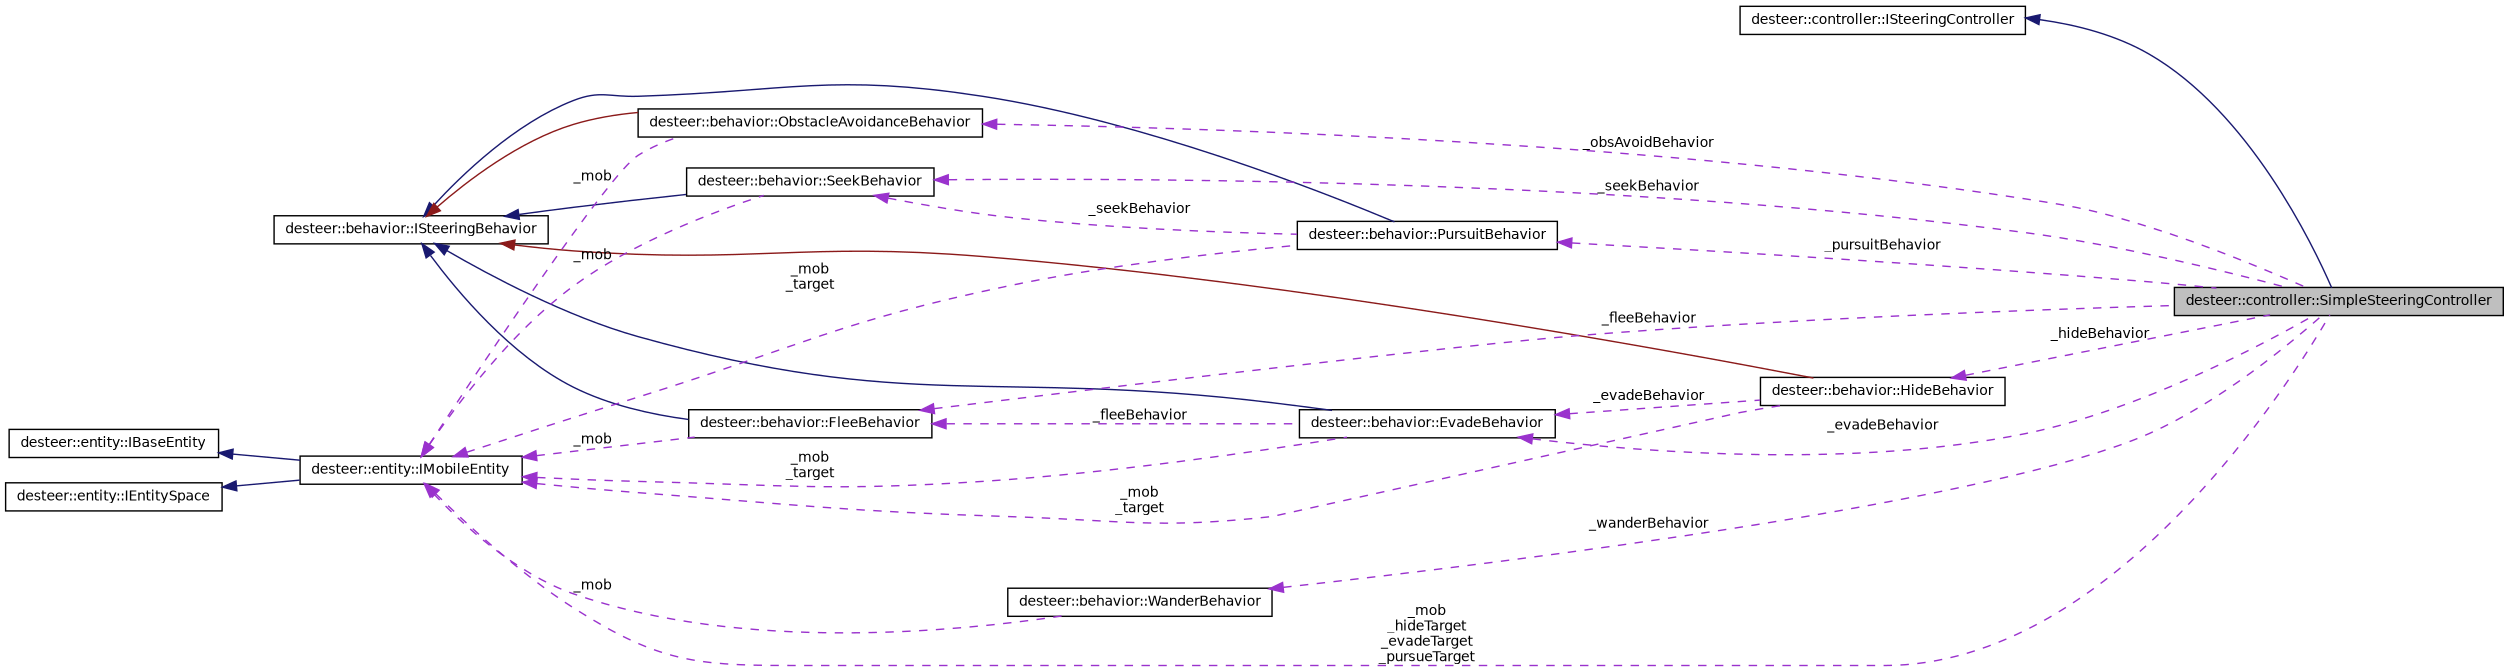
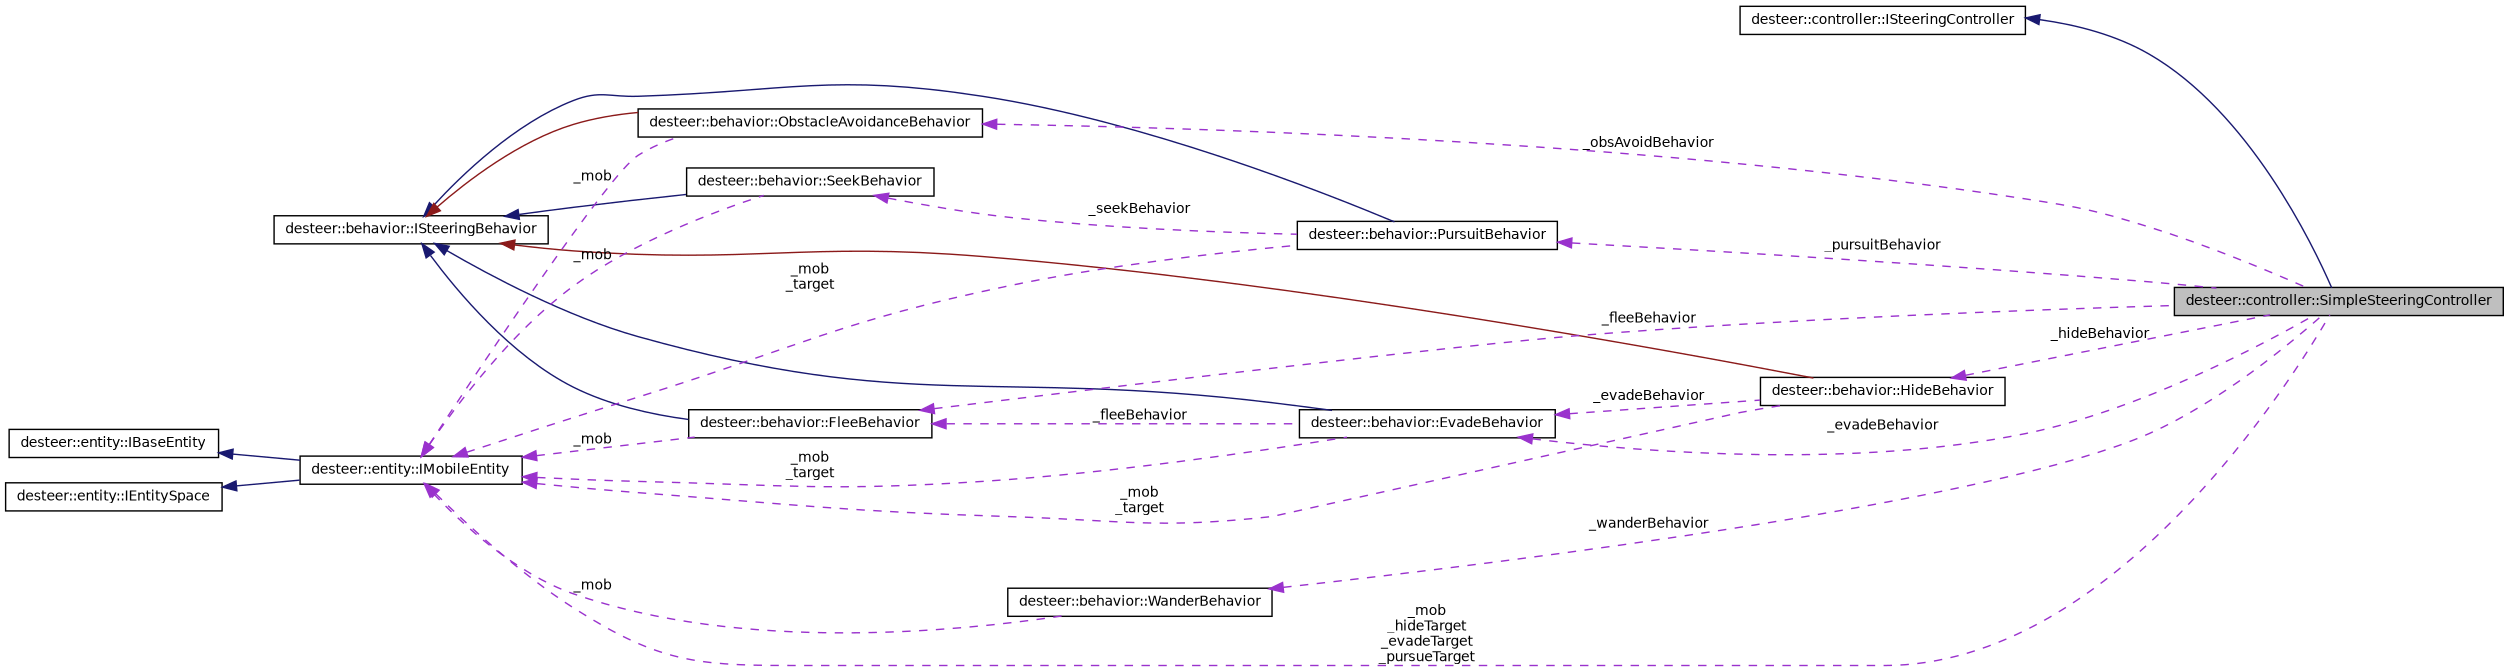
(1622, 196) -> none
